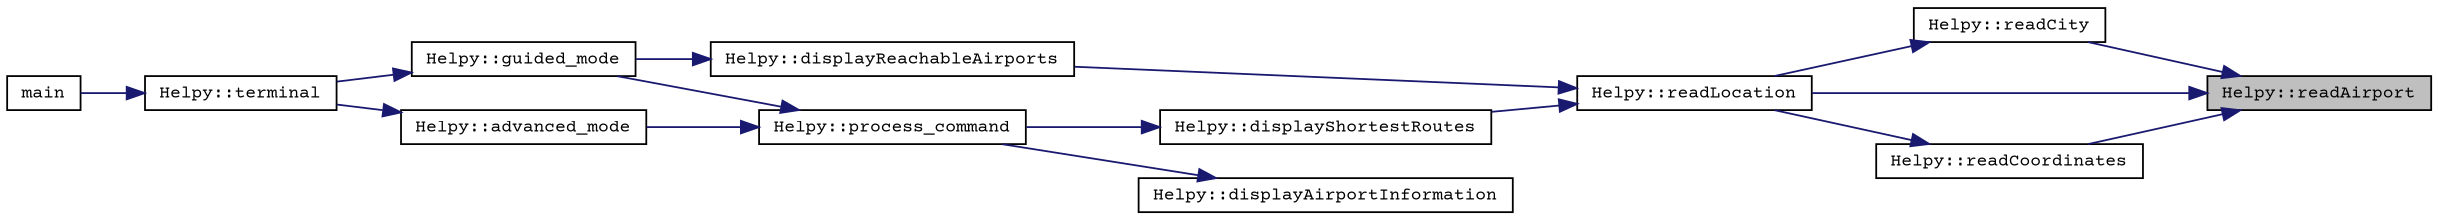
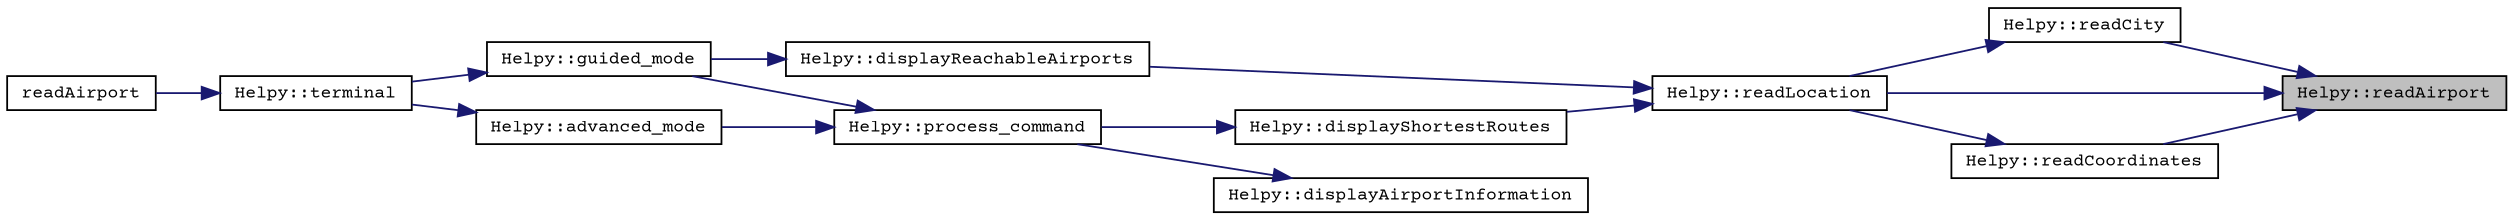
(44, 93) -> (81, 93)
